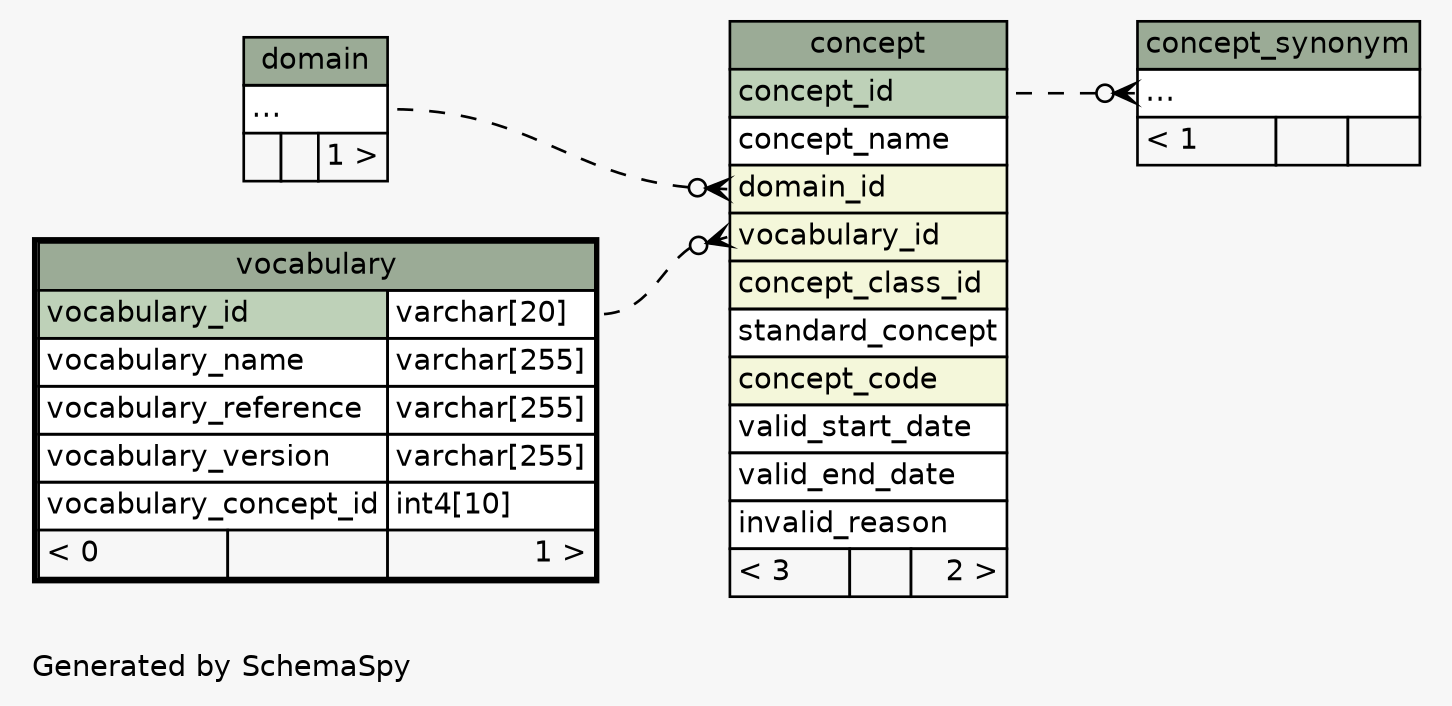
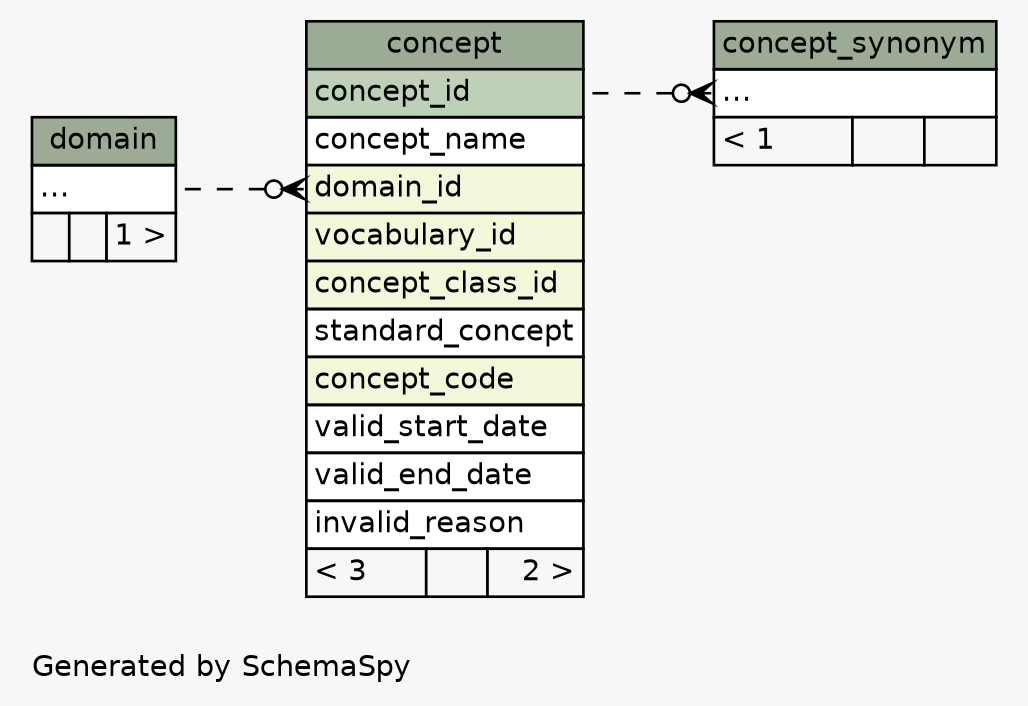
(316, 410) -> none
